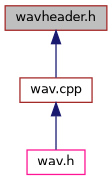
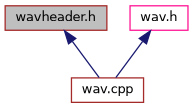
(56, 133) -> (129, 59)
